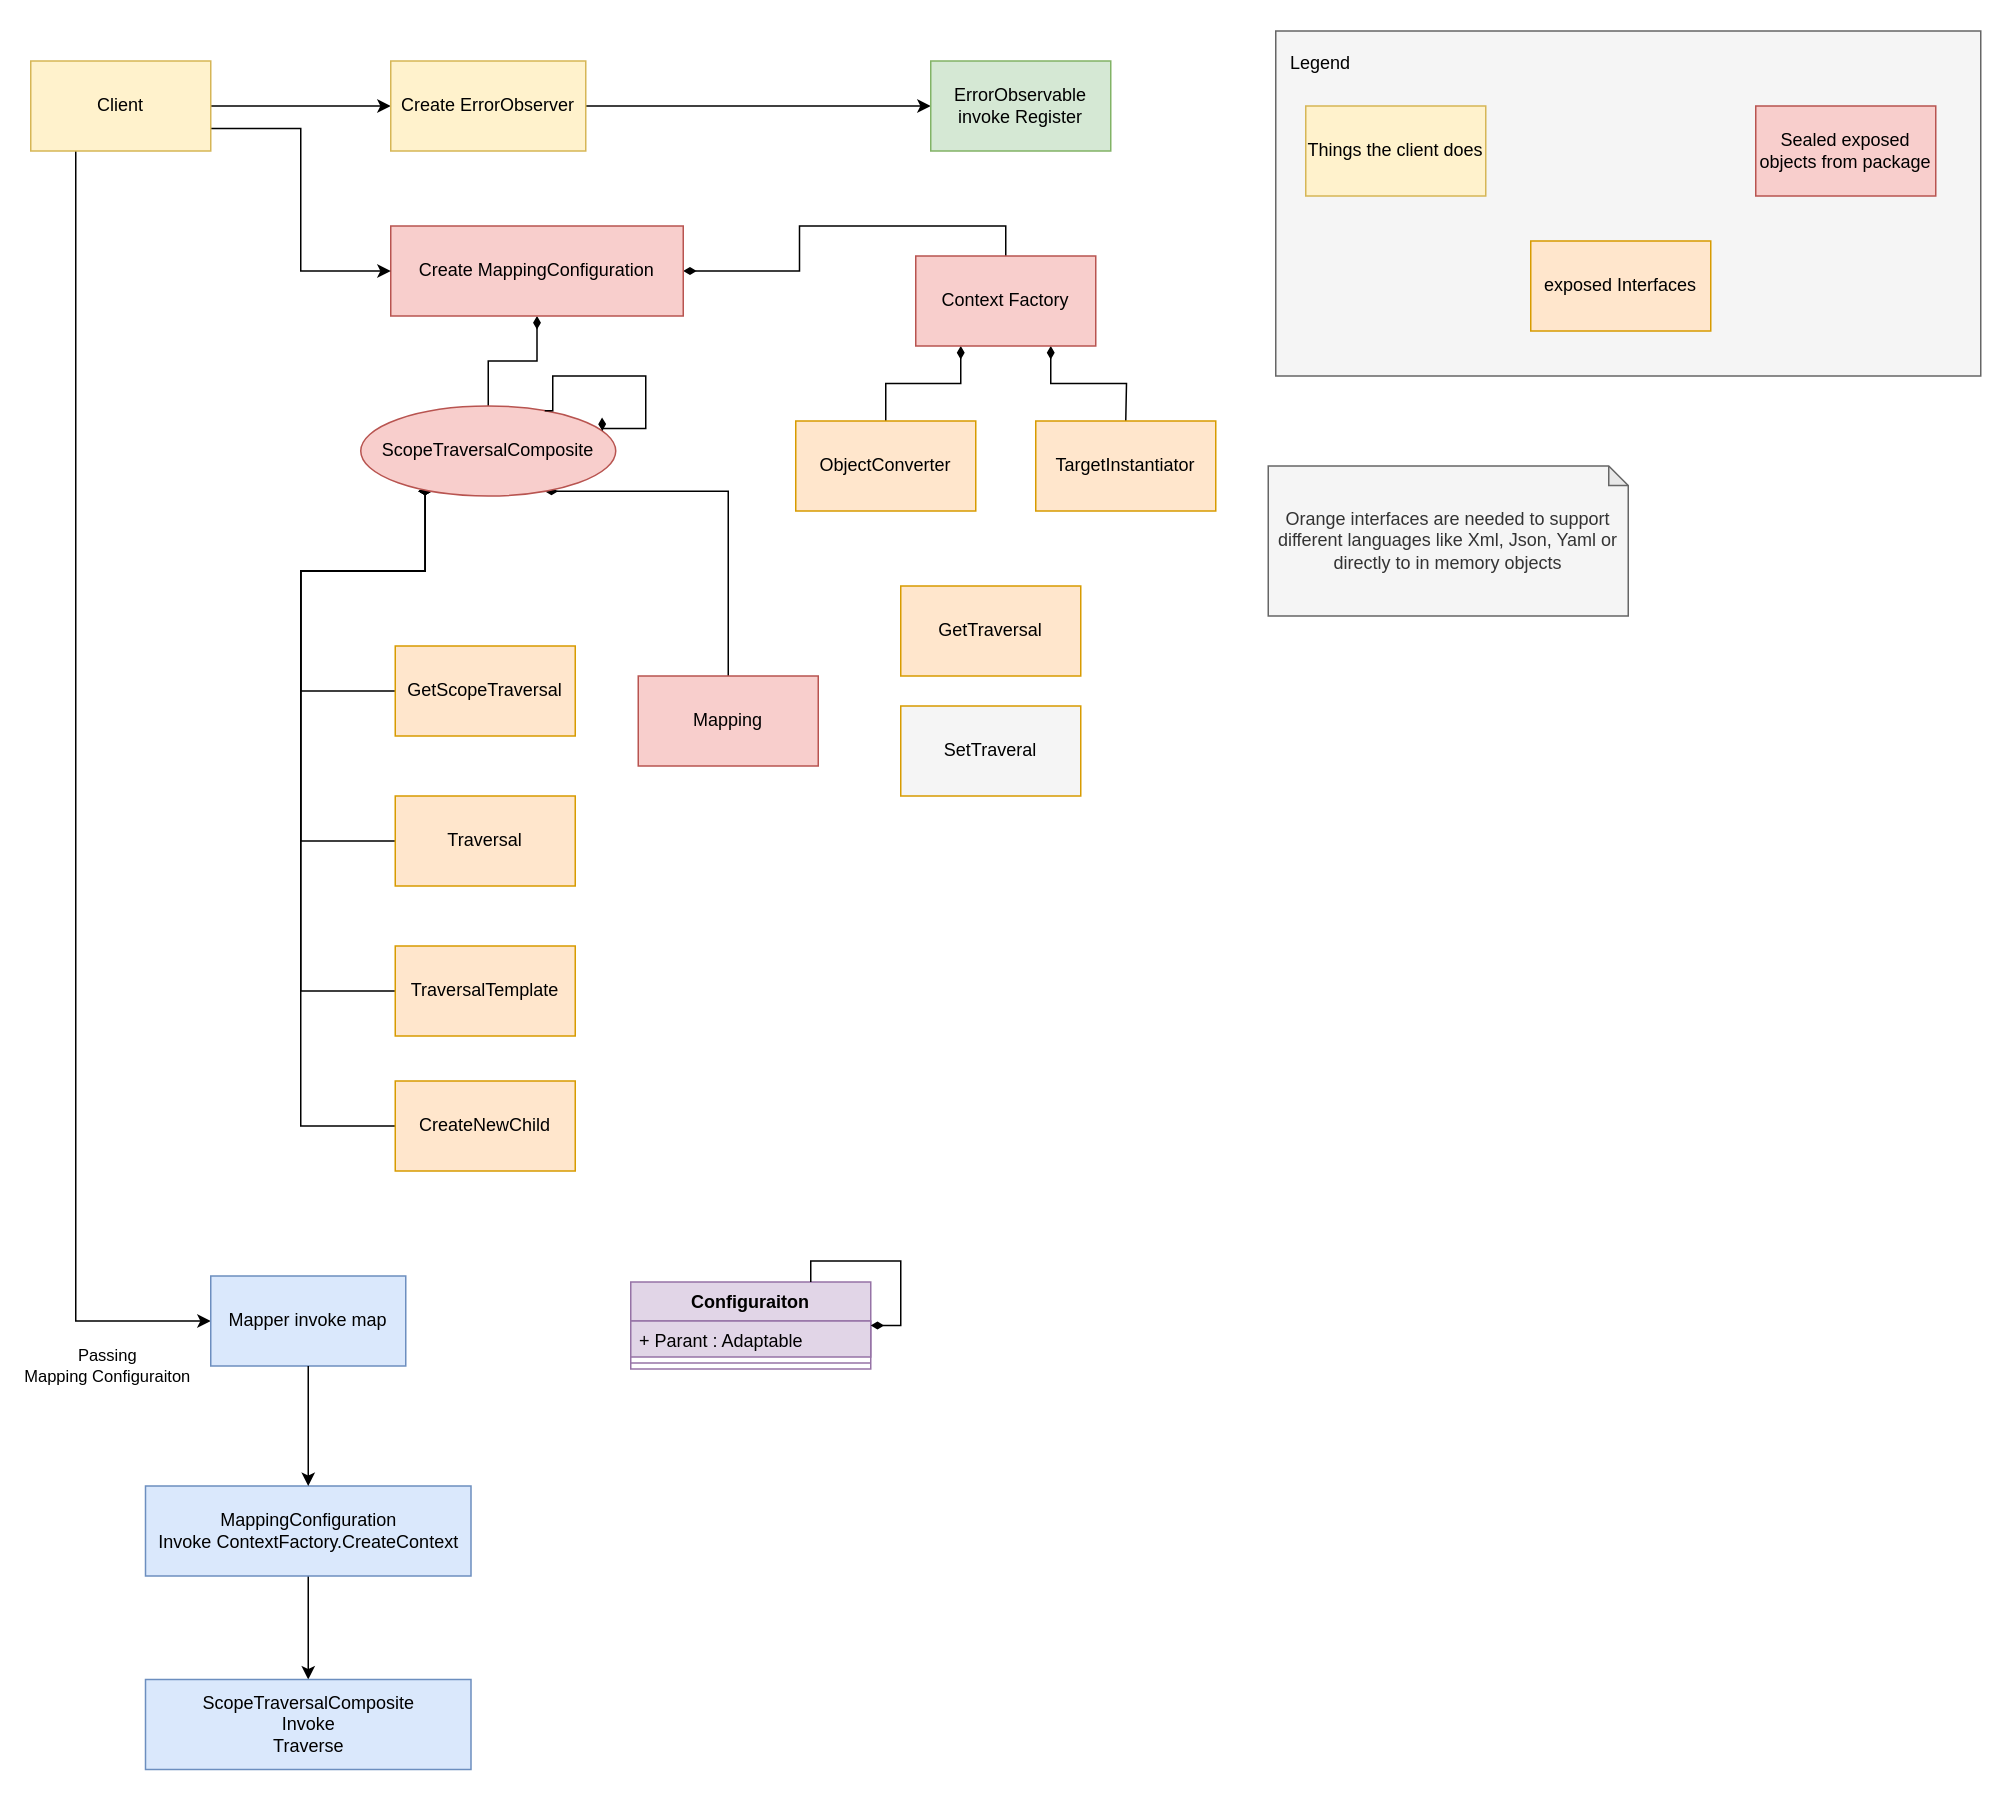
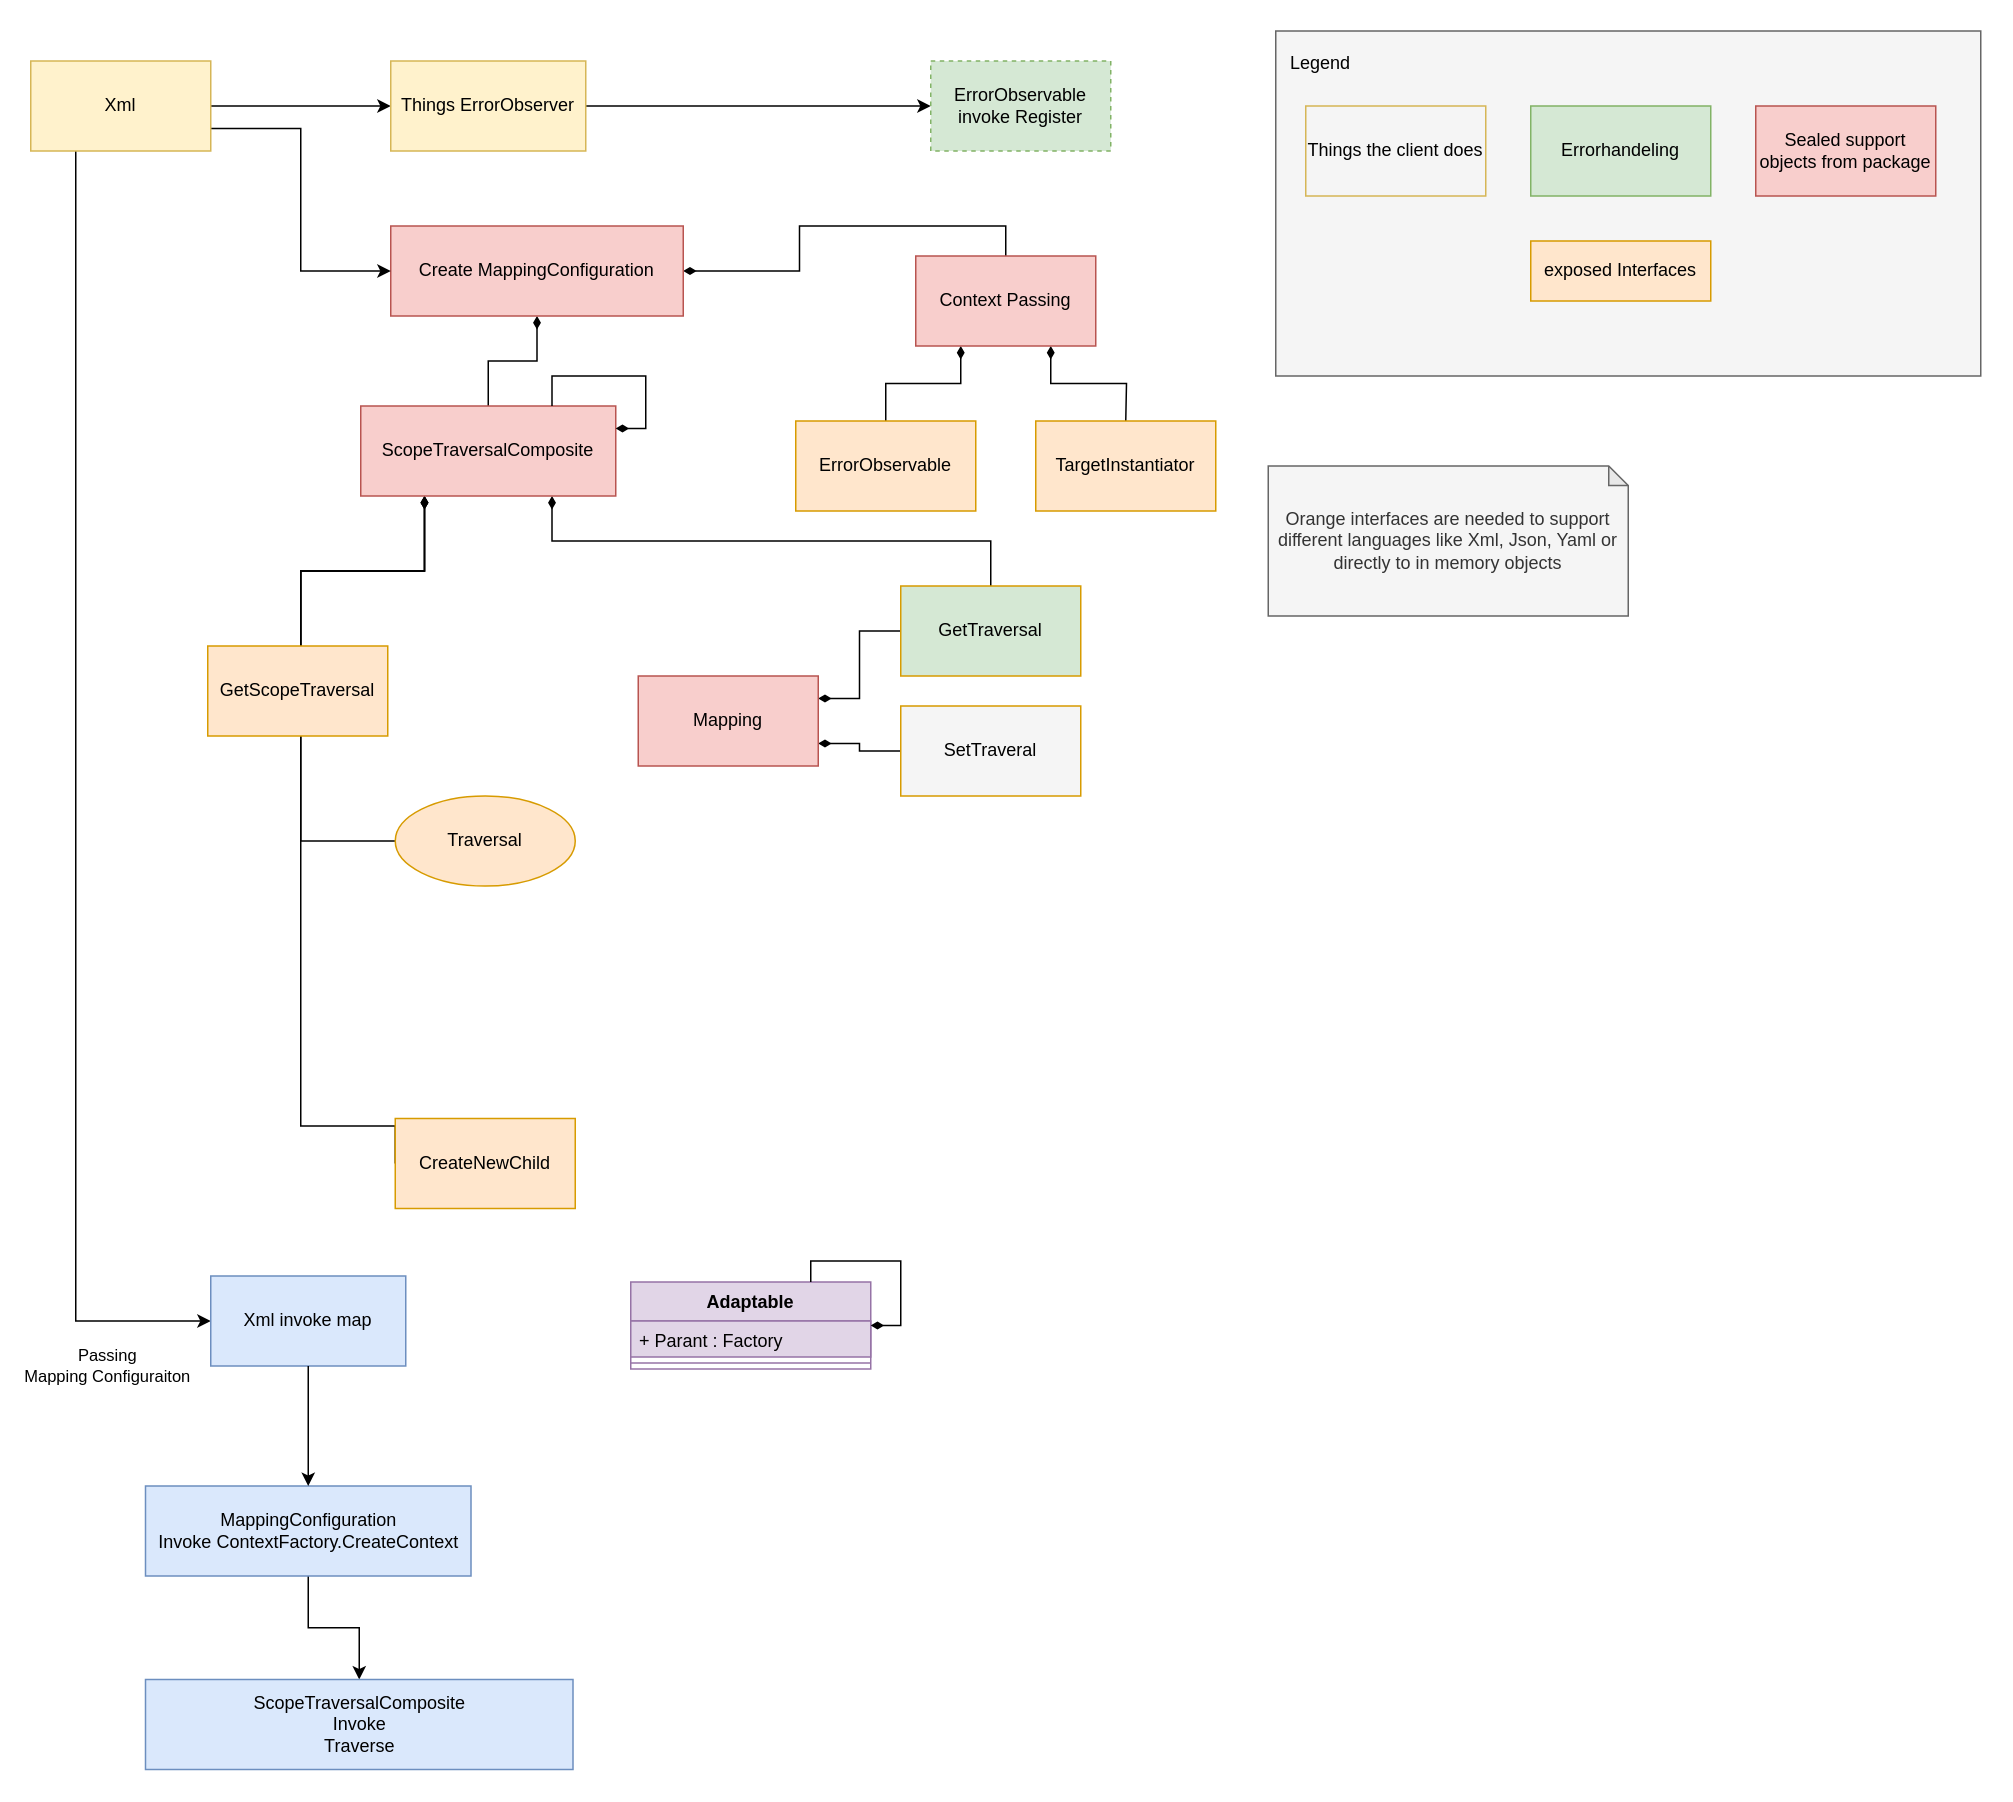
(121, 106) -> (121, 106)
(488, 106) -> (488, 106)
(1021, 106) -> (1021, 106)
(1396, 151) -> (1396, 151)
none -> (1621, 151)
(1846, 151) -> (1846, 151)
(1621, 286) -> (1621, 271)
(1006, 301) -> (1006, 301)
(488, 451) -> (488, 451)
(886, 466) -> (886, 466)
(728, 497) -> (777, 541)
(991, 631) -> (991, 631)
none -> (860, 659)
(485, 691) -> (298, 691)
none -> (862, 751)
(485, 841) -> (485, 841)
(349, 991) -> none
(485, 991) -> none
(485, 1126) -> (485, 1163)
(750, 1302) -> (750, 1302)
(308, 1321) -> (308, 1321)
(728, 1341) -> (720, 1341)
(308, 1724) -> (359, 1724)
